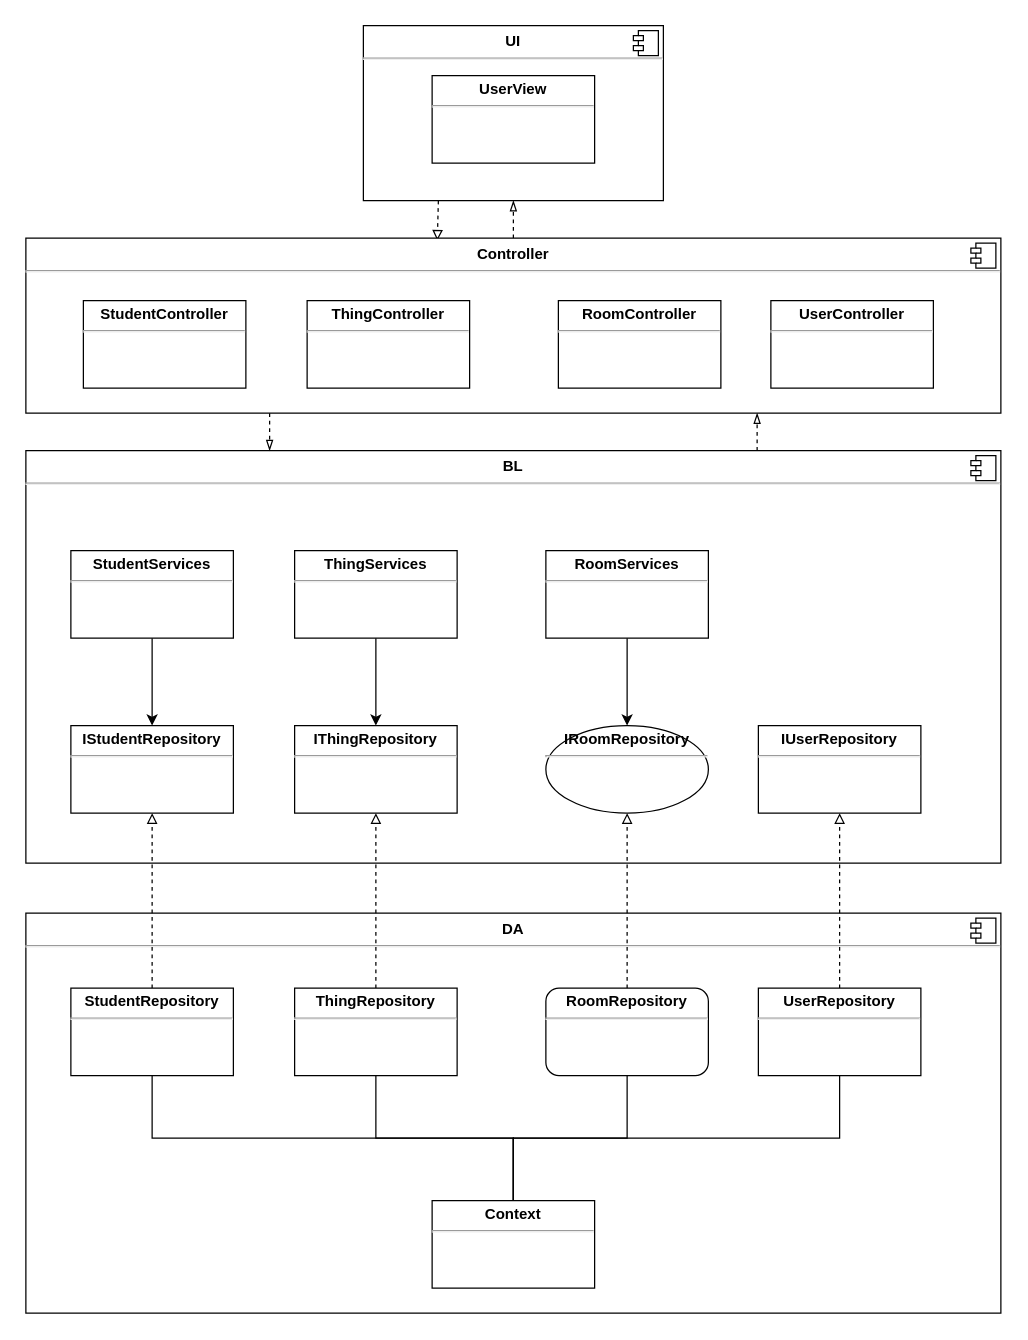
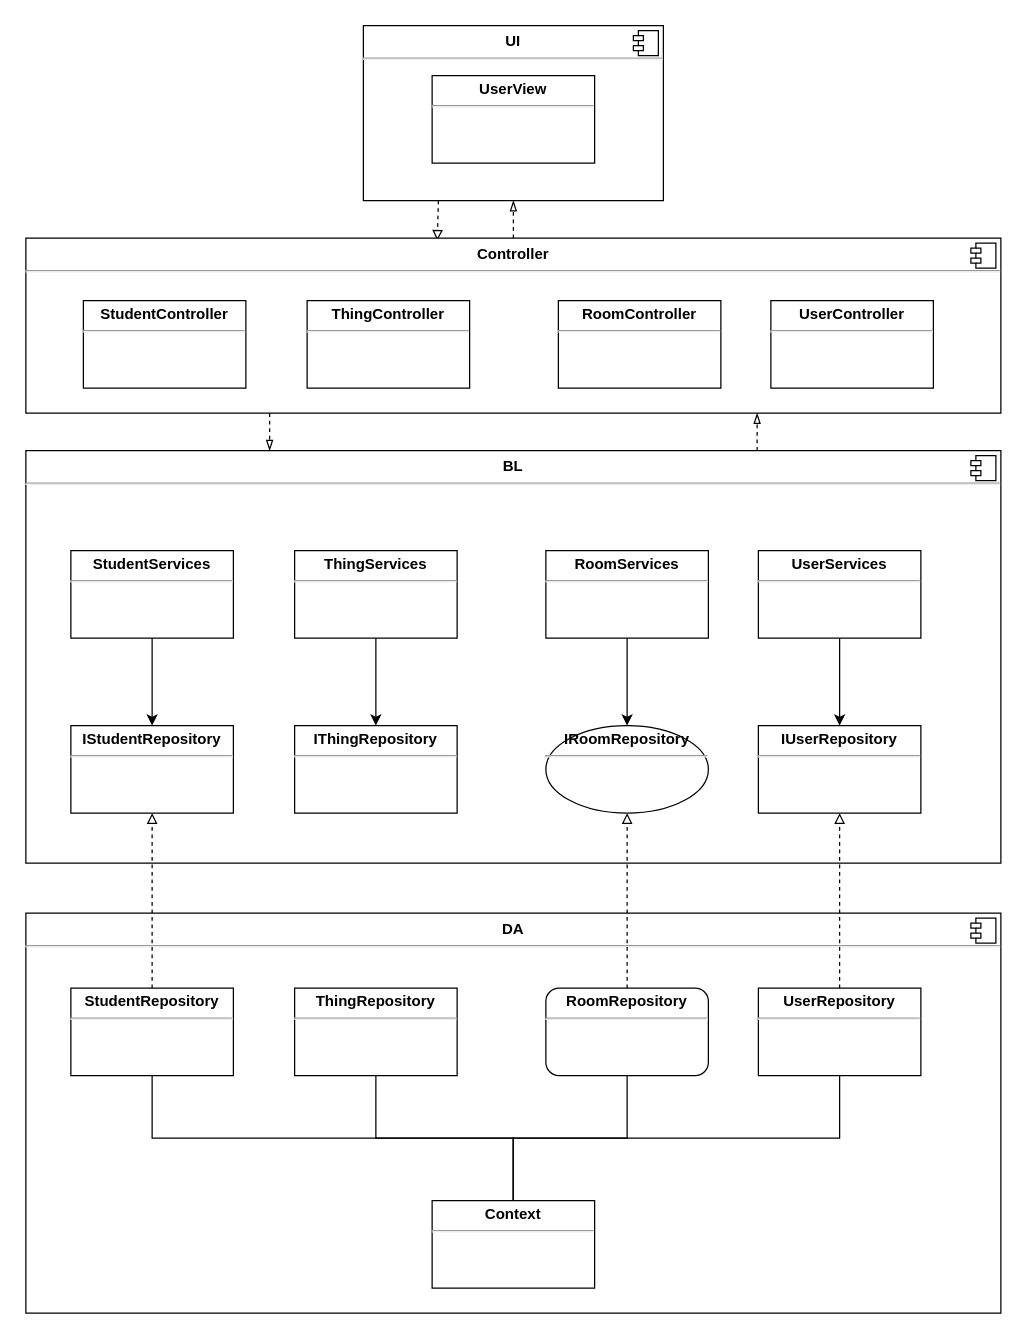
none -> (839, 594)
none -> (839, 677)
(376, 906) -> none
